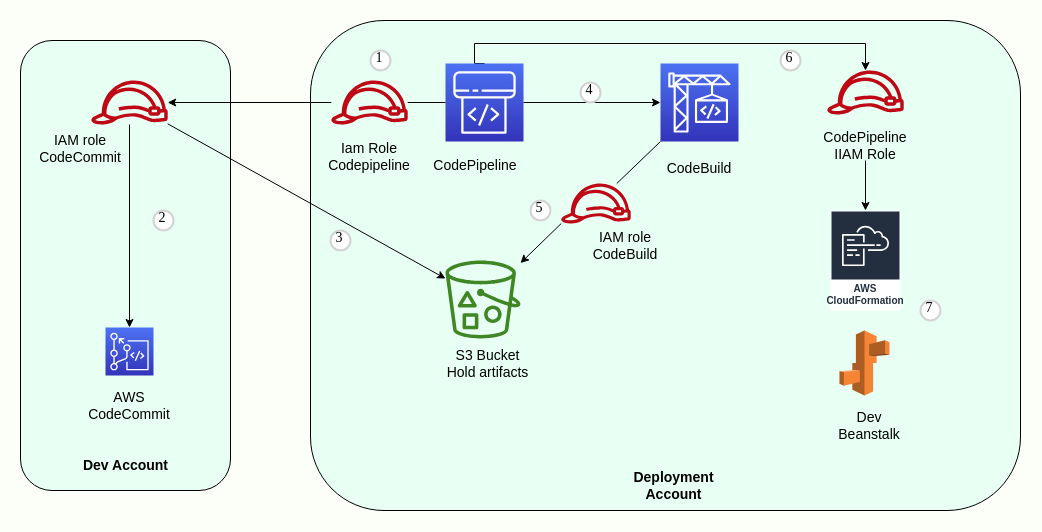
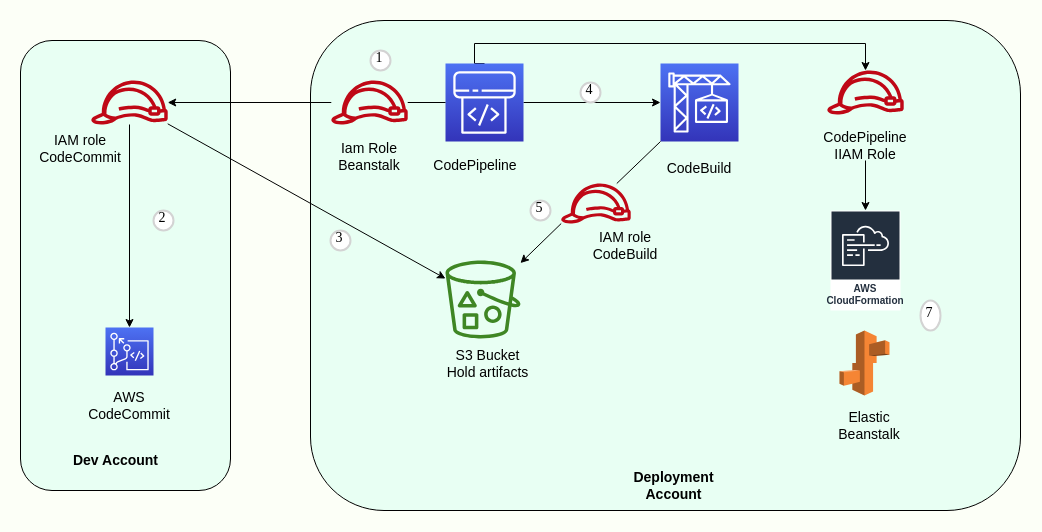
(791, 61) -> none
(370, 157) -> (370, 157)
(931, 311) -> (931, 316)
(870, 426) -> (870, 426)
(126, 466) -> (116, 461)
